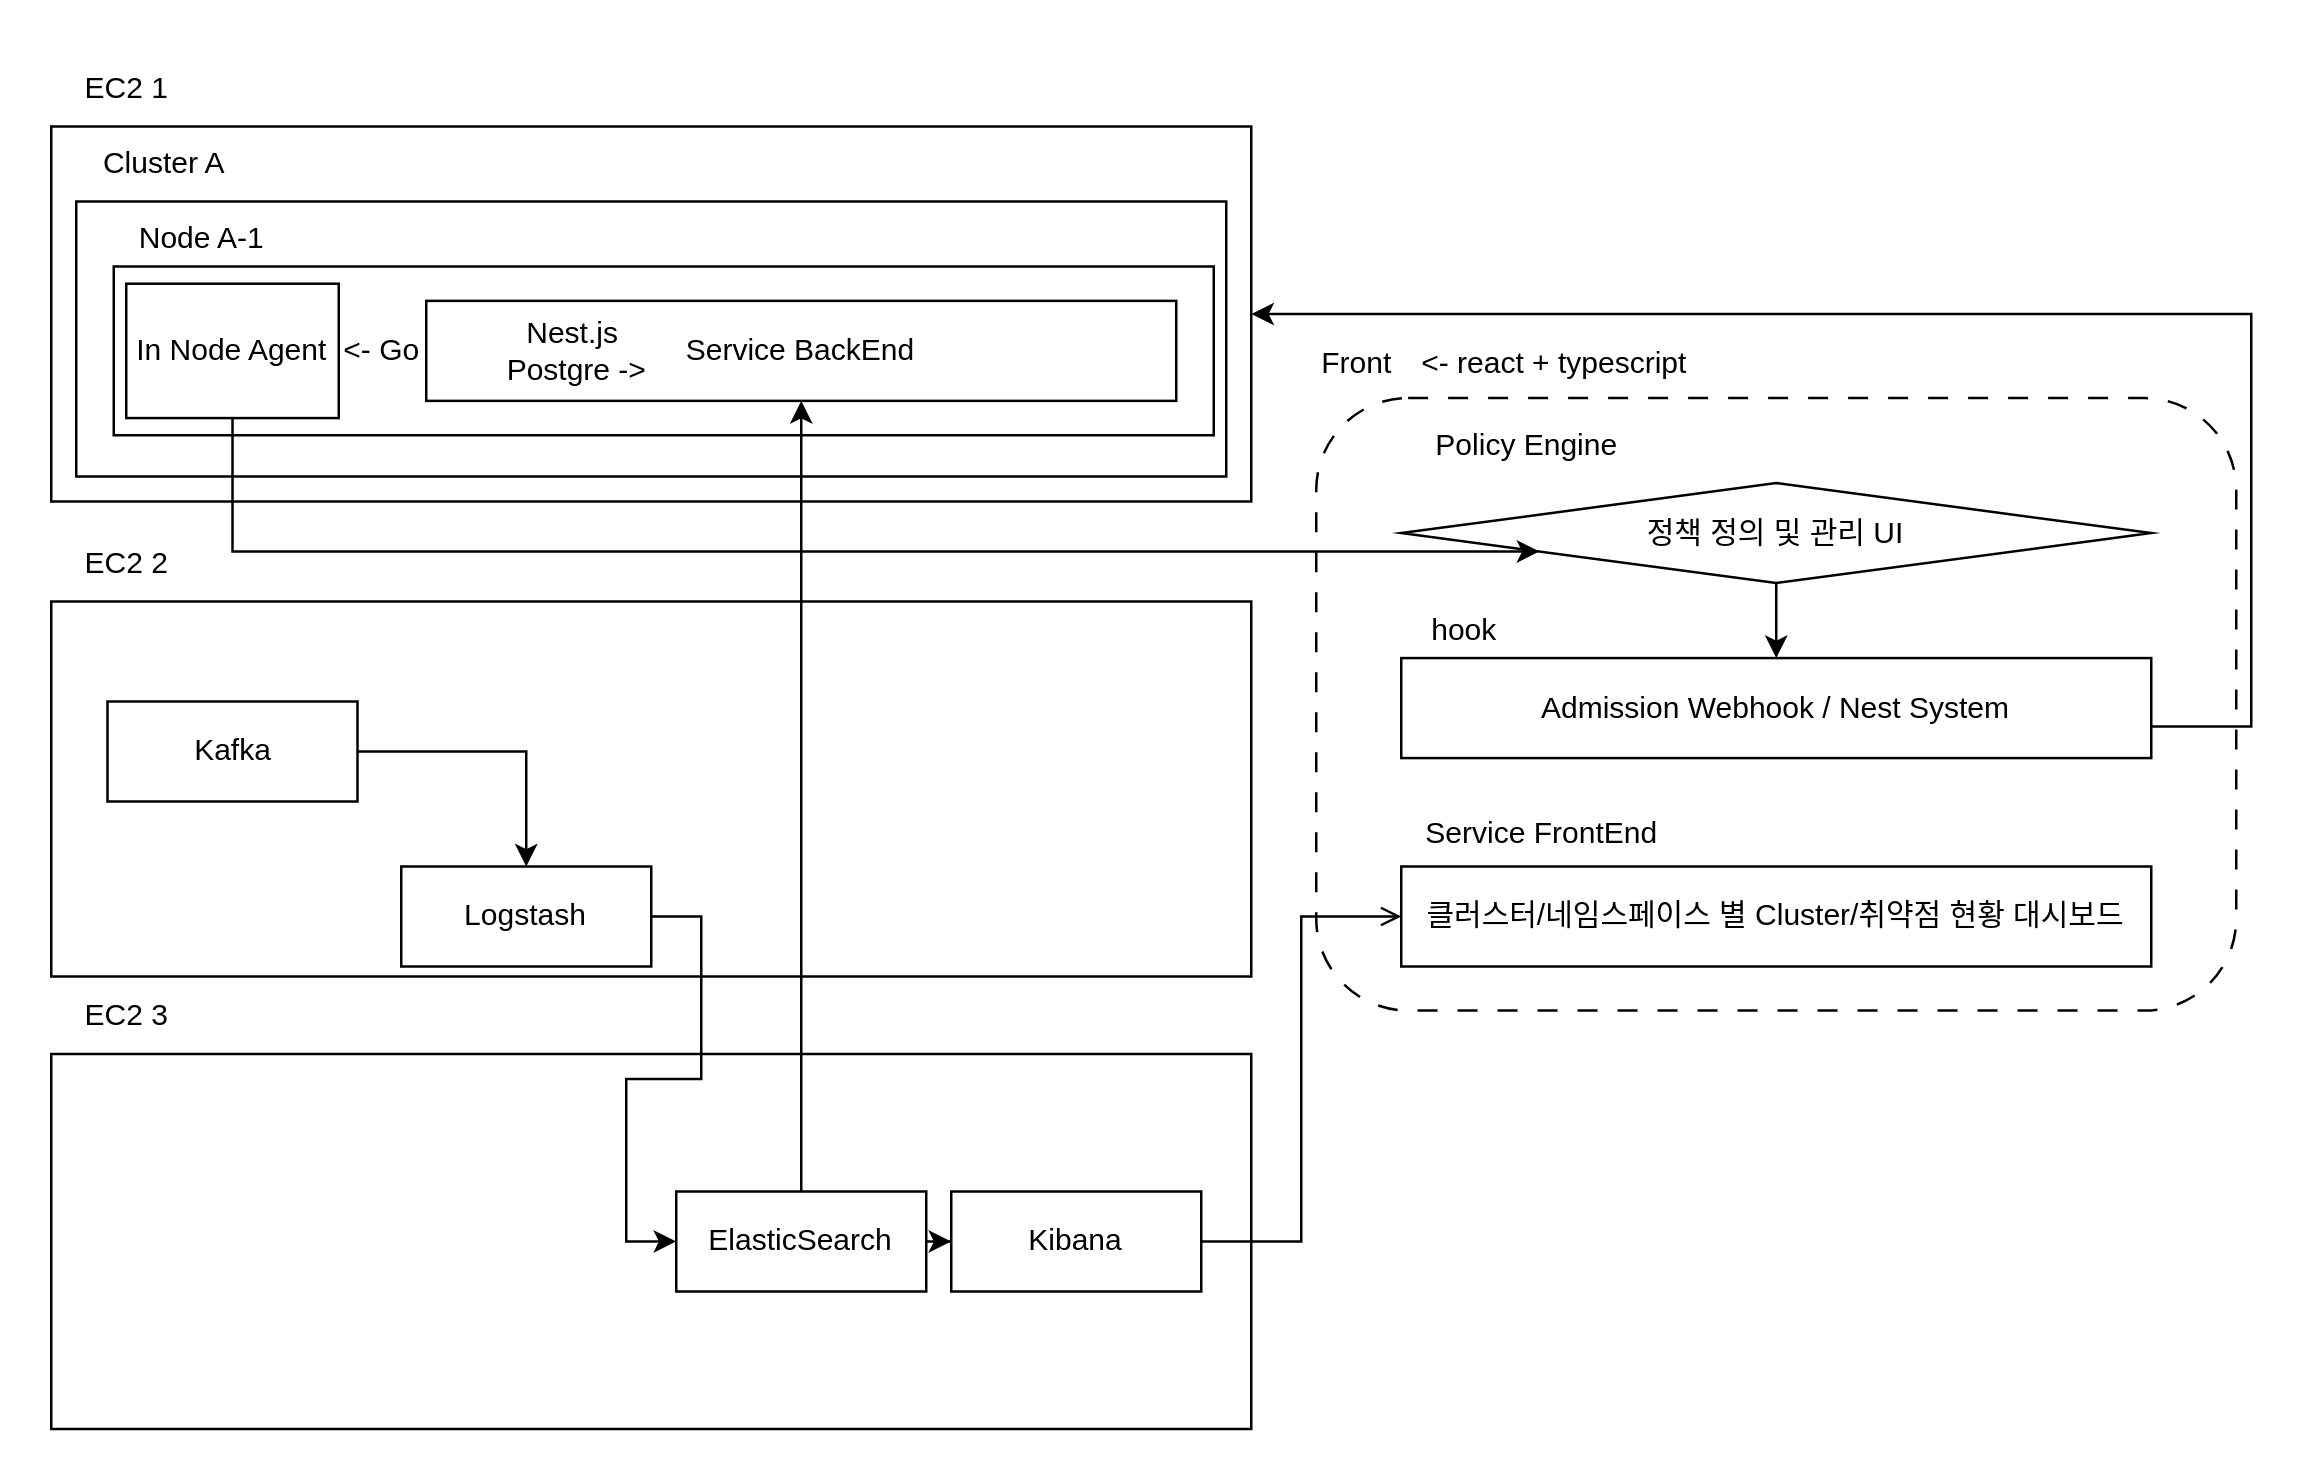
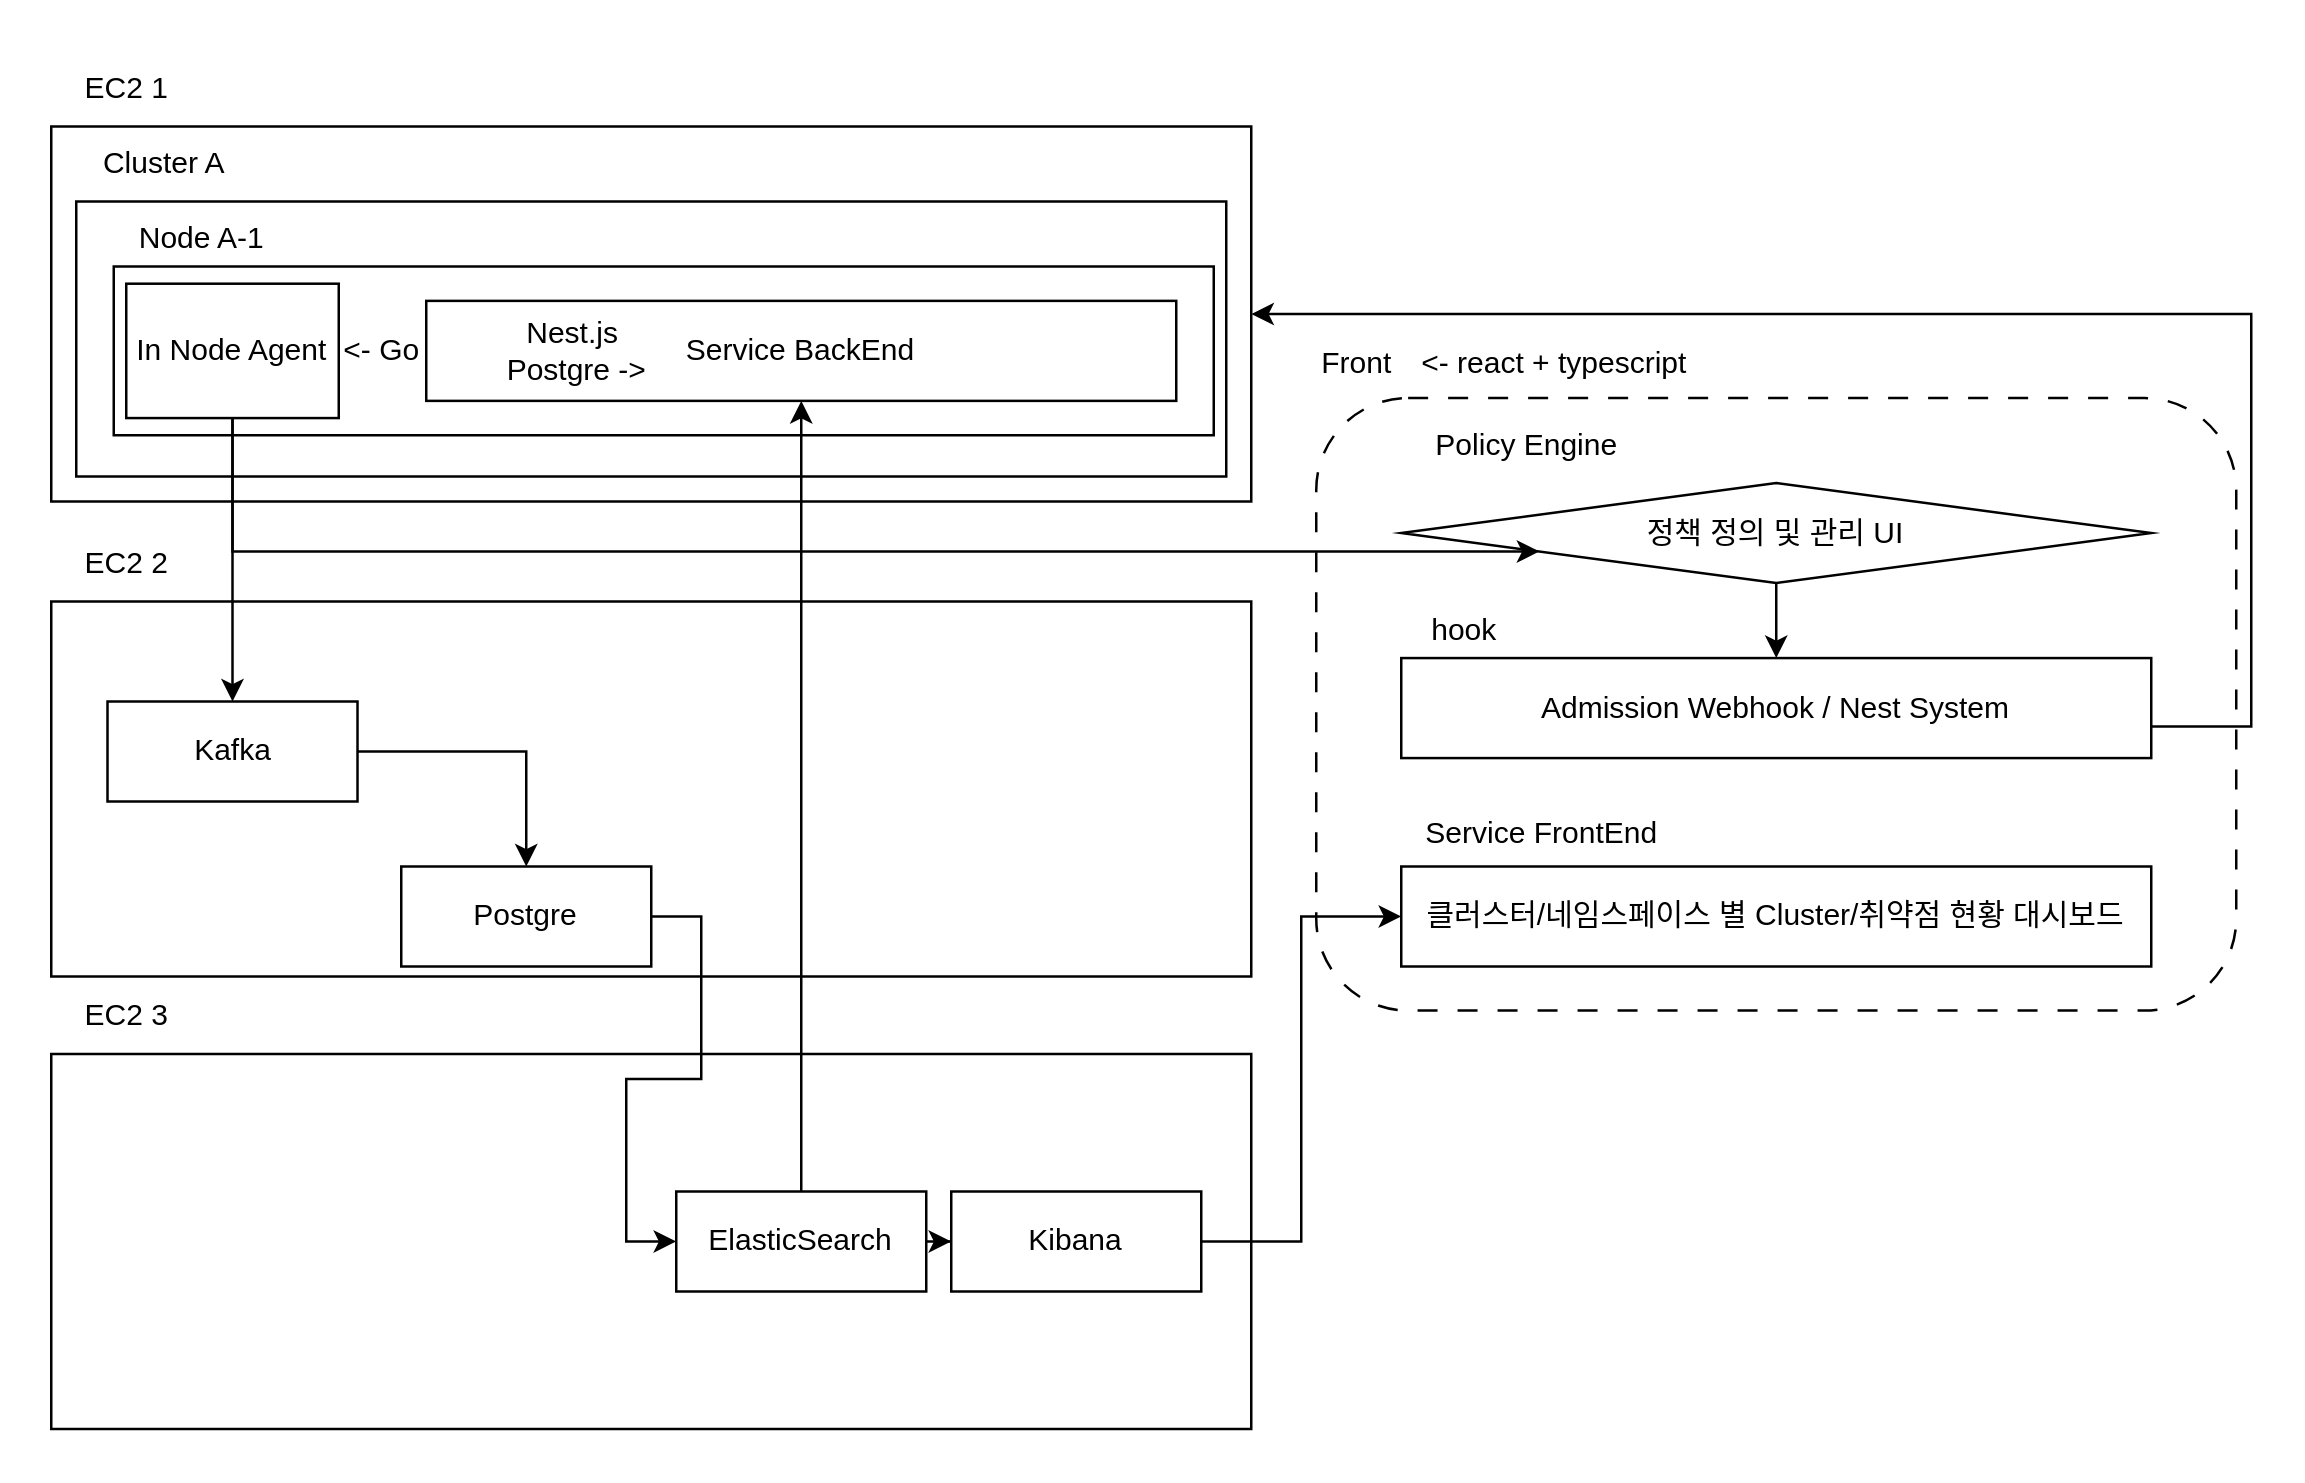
none -> (233, 620)
(526, 916) -> (526, 916)
(1387, 916) -> (1383, 916)
